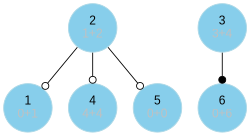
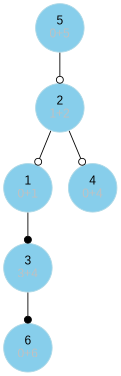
(123, 65) -> (60, 64)
(93, 114) -> (93, 194)
(157, 114) -> (60, 34)
none -> (28, 224)
